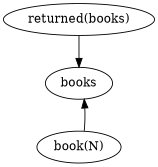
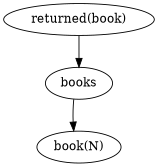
(79, 19) -> (79, 19)
(85, 120) -> (73, 111)
